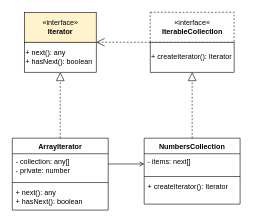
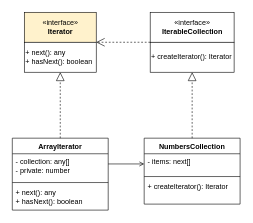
(192, 27) -> (192, 27)
